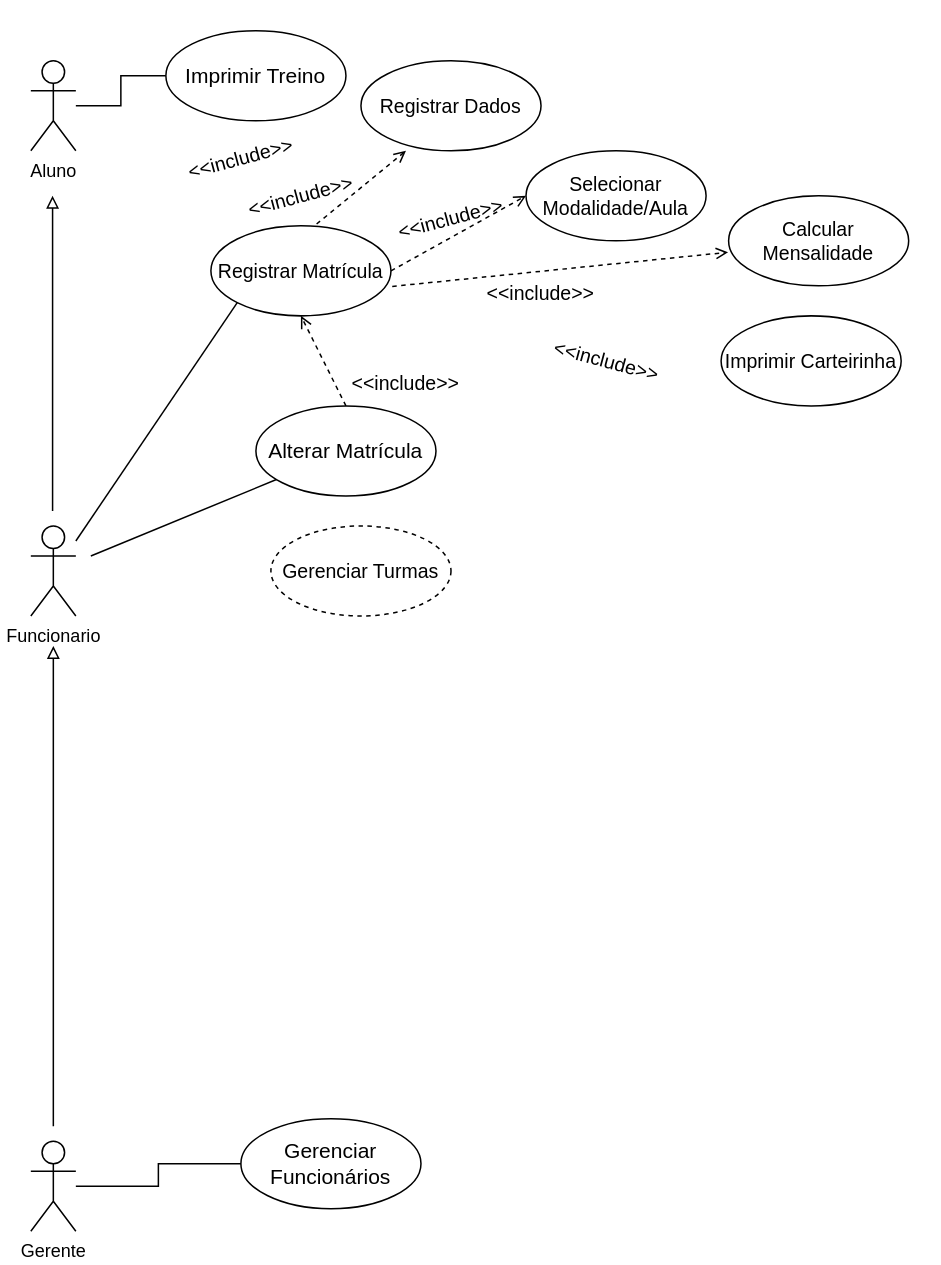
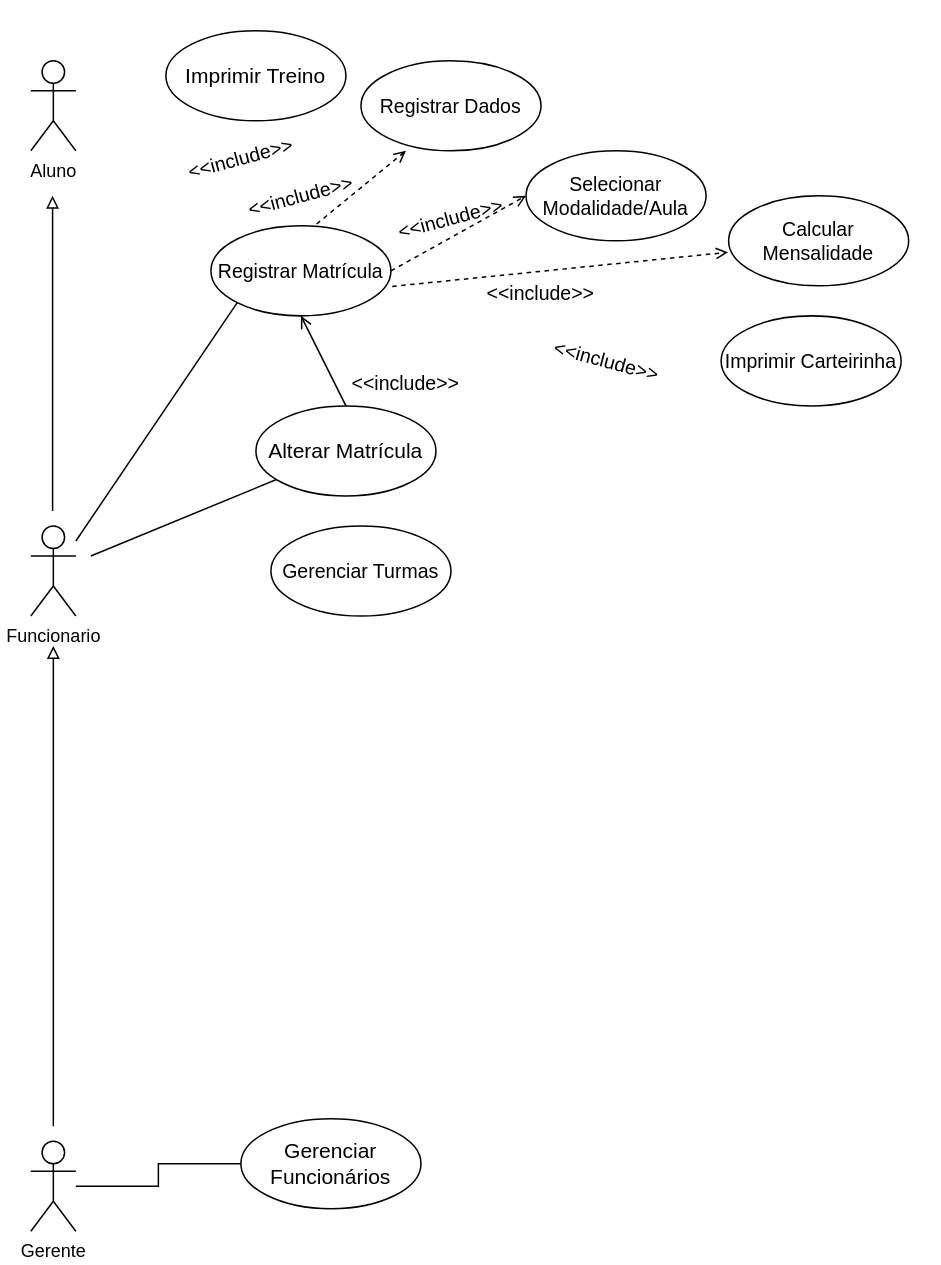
(121, 91) -> none
(323, 361) -> (323, 361)
(361, 571) -> (361, 571)
